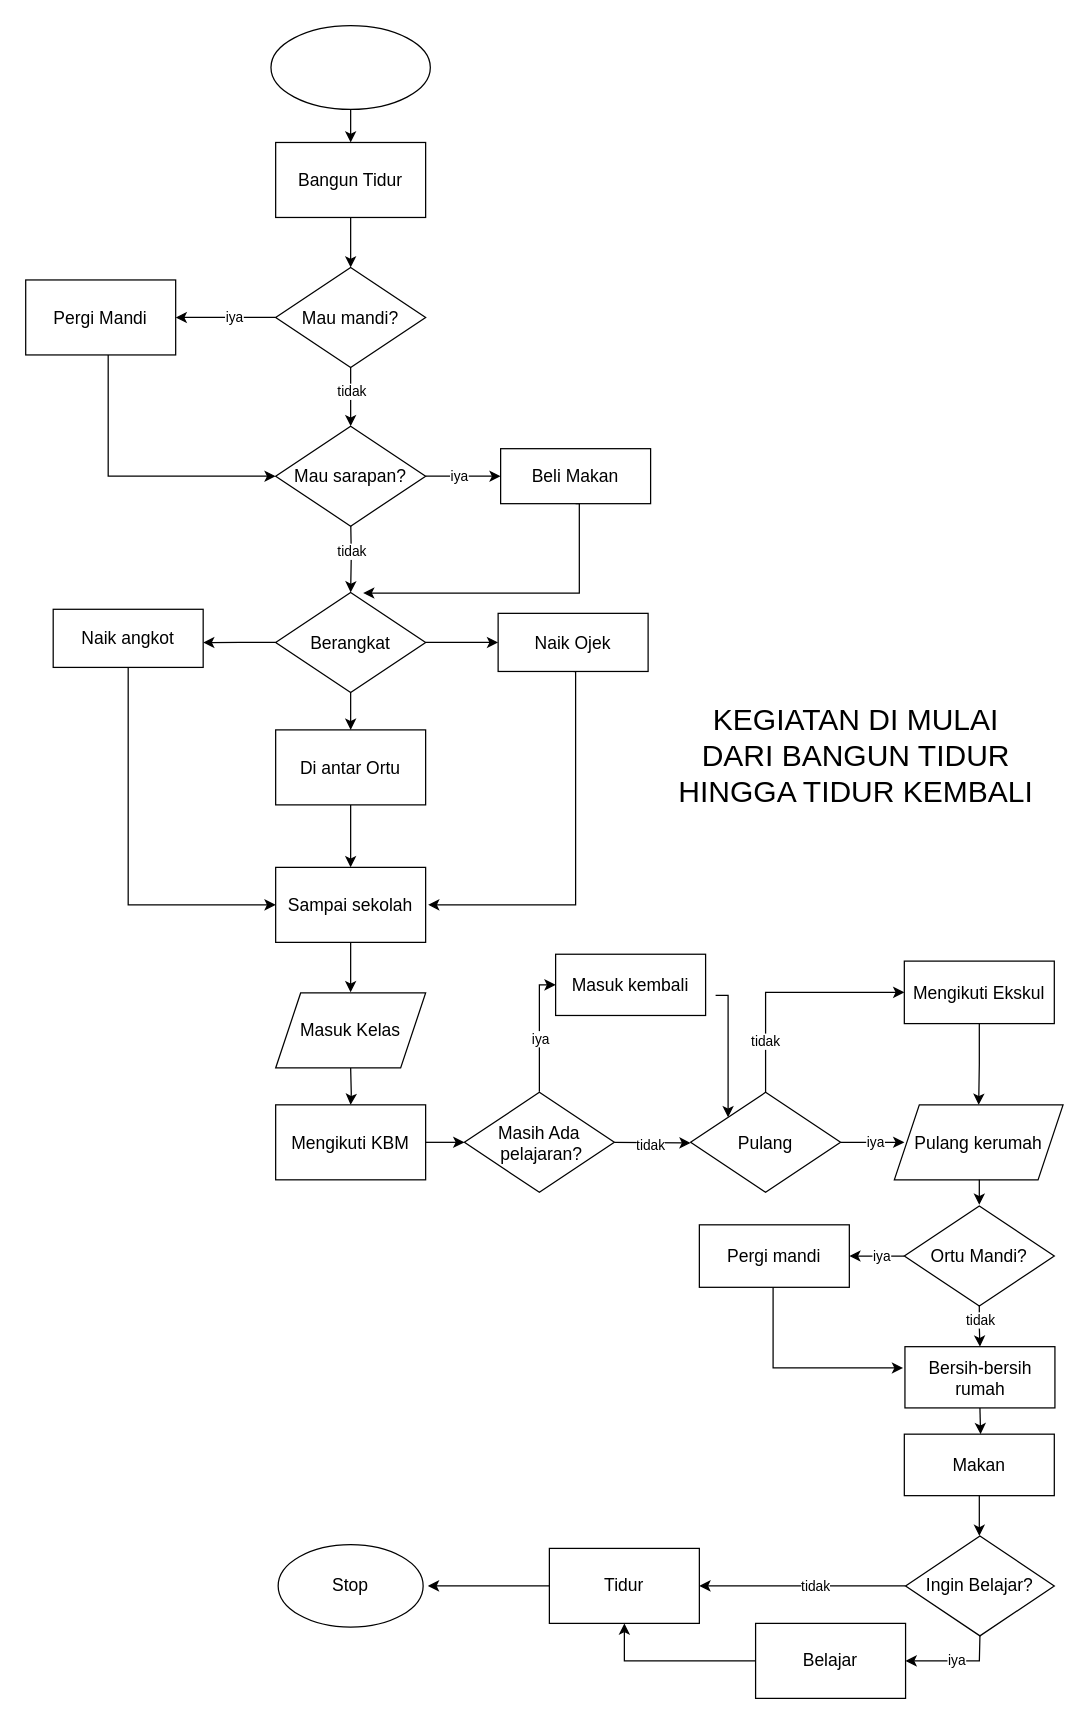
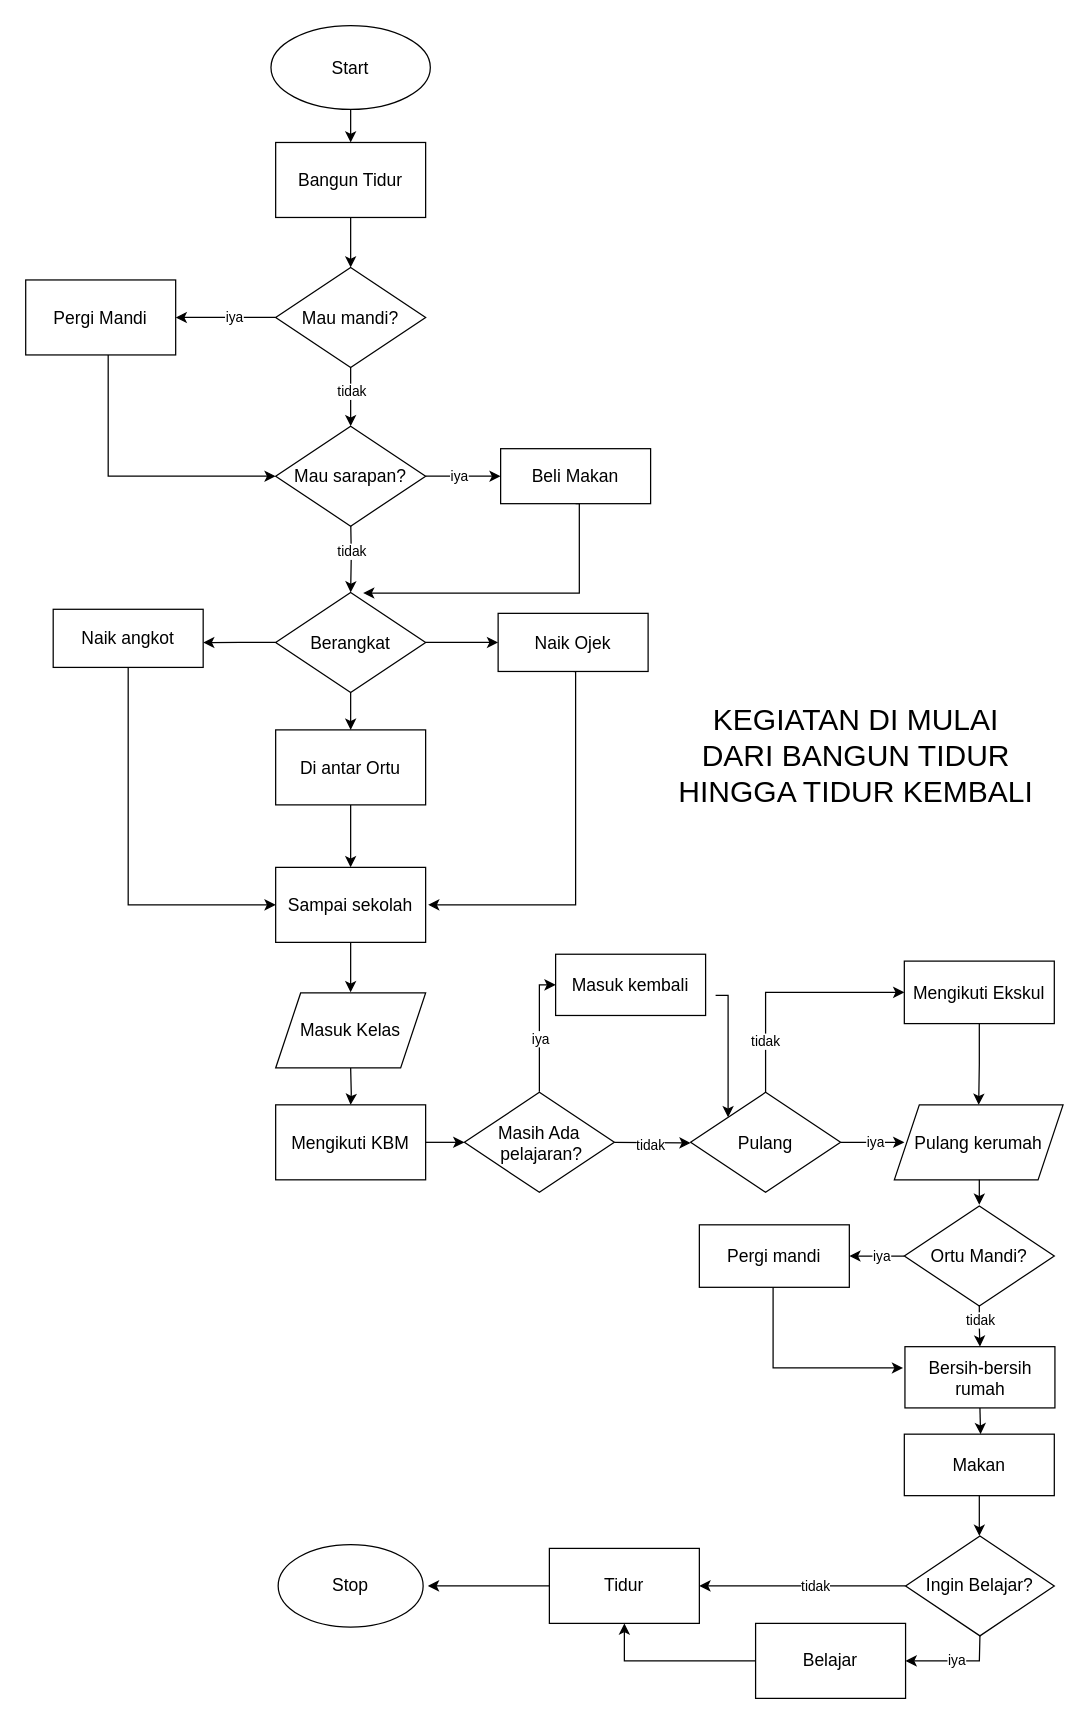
none -> (351, 68)
